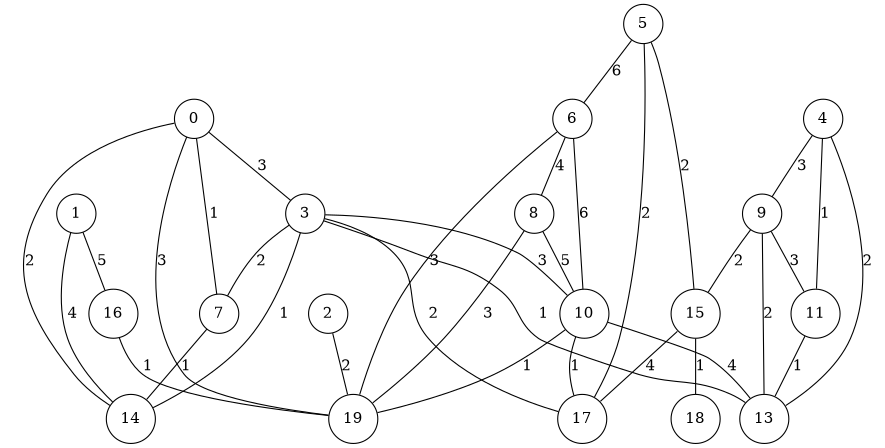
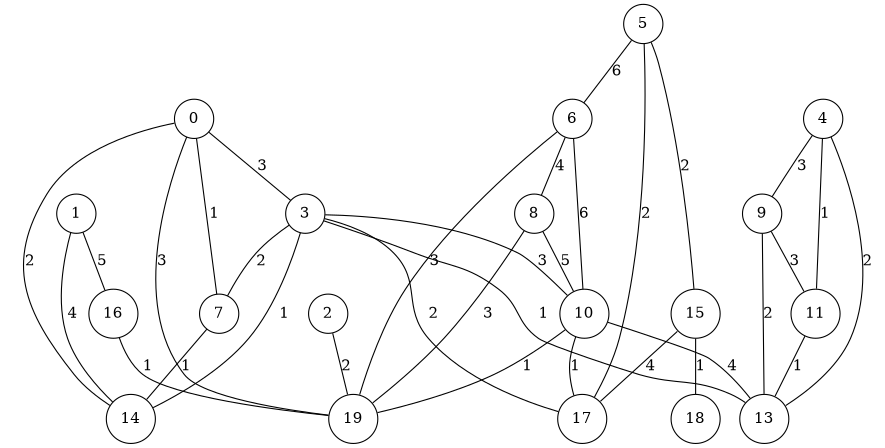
(729, 261) -> none
